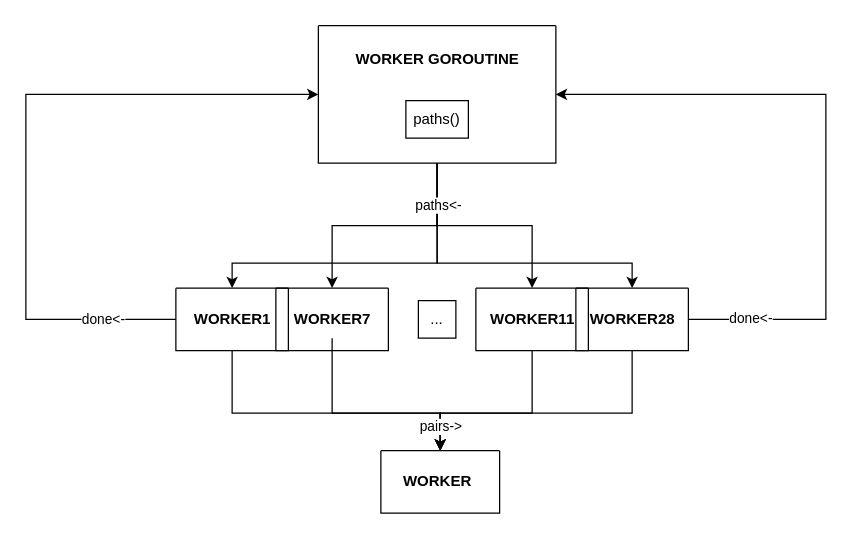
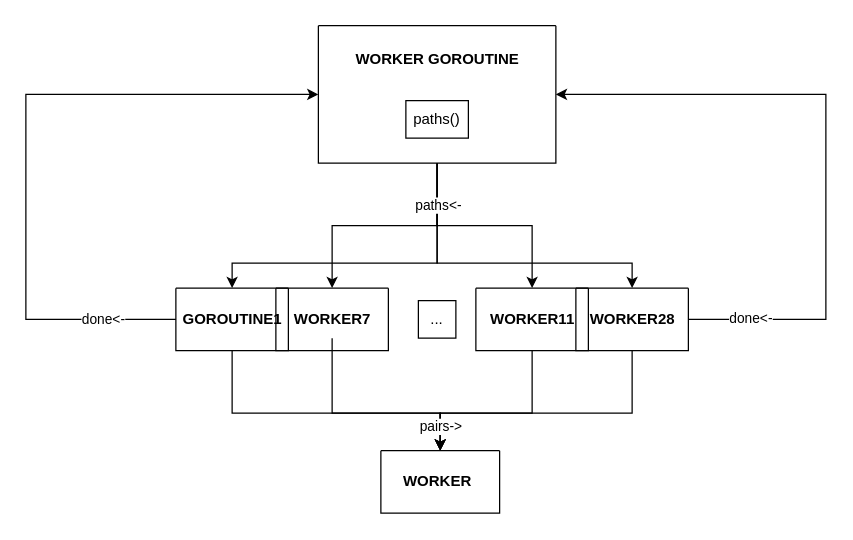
(233, 319) -> (233, 319)
